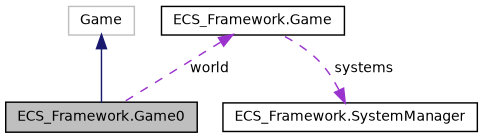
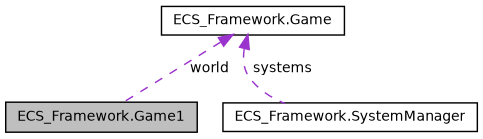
(101, 21) -> none
(315, 57) -> (254, 83)
(101, 117) -> (101, 117)
